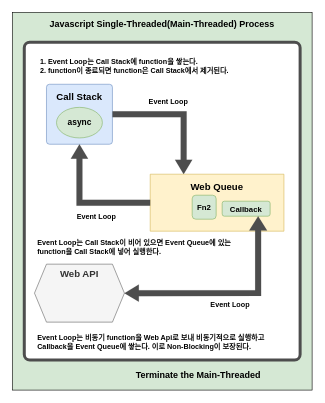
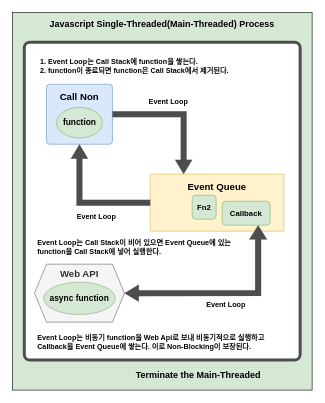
(80, 97) -> (80, 97)
(80, 123) -> (80, 123)
(217, 187) -> (217, 187)
(246, 209) -> (246, 213)
none -> (80, 298)
